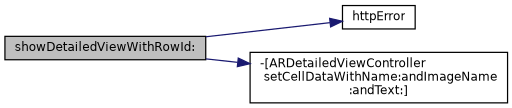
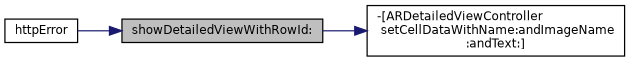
(268, 30) -> (94, 31)
